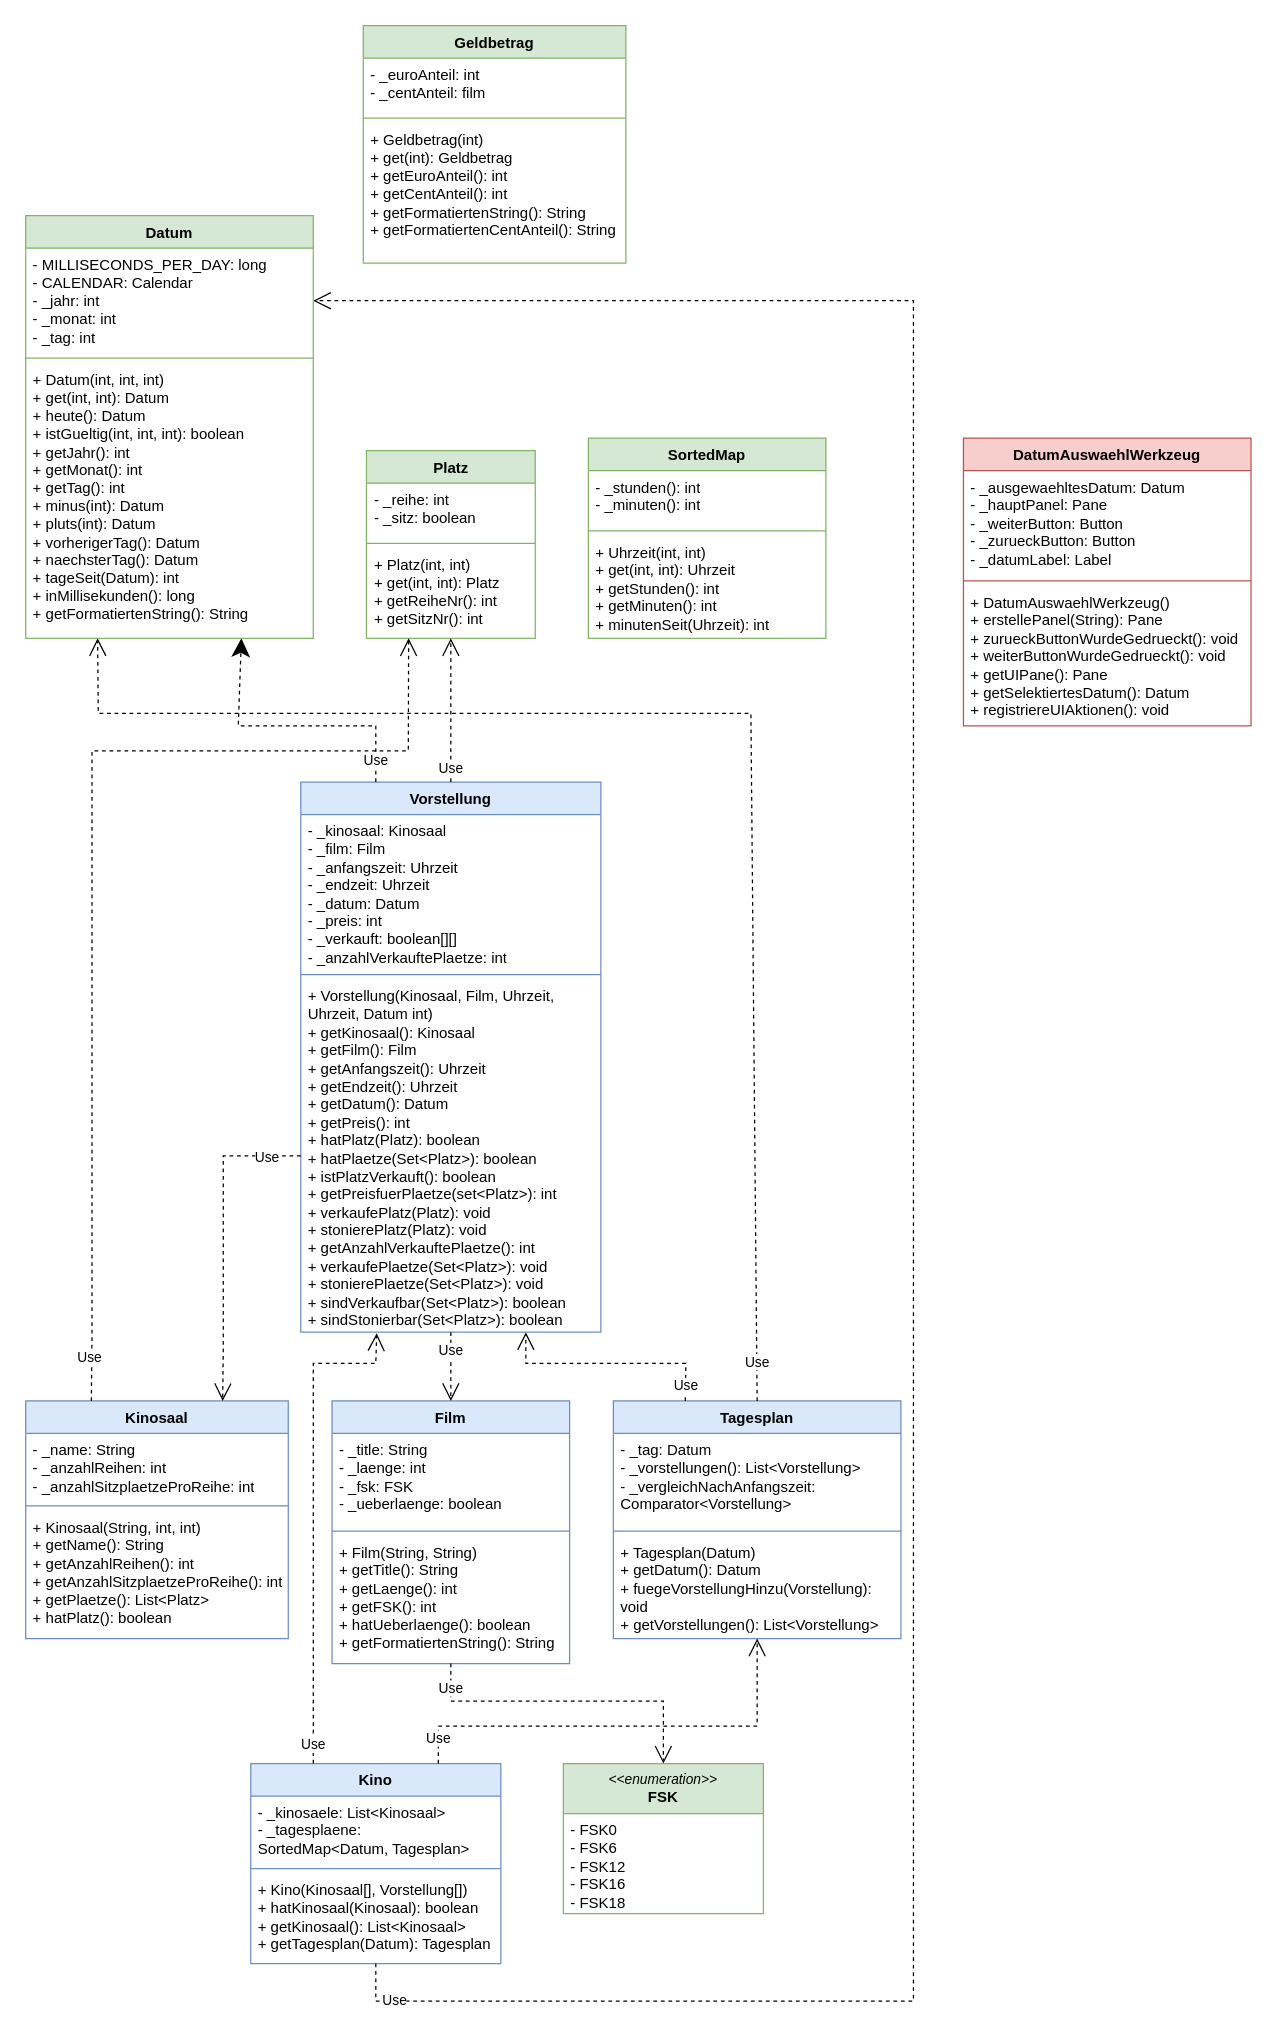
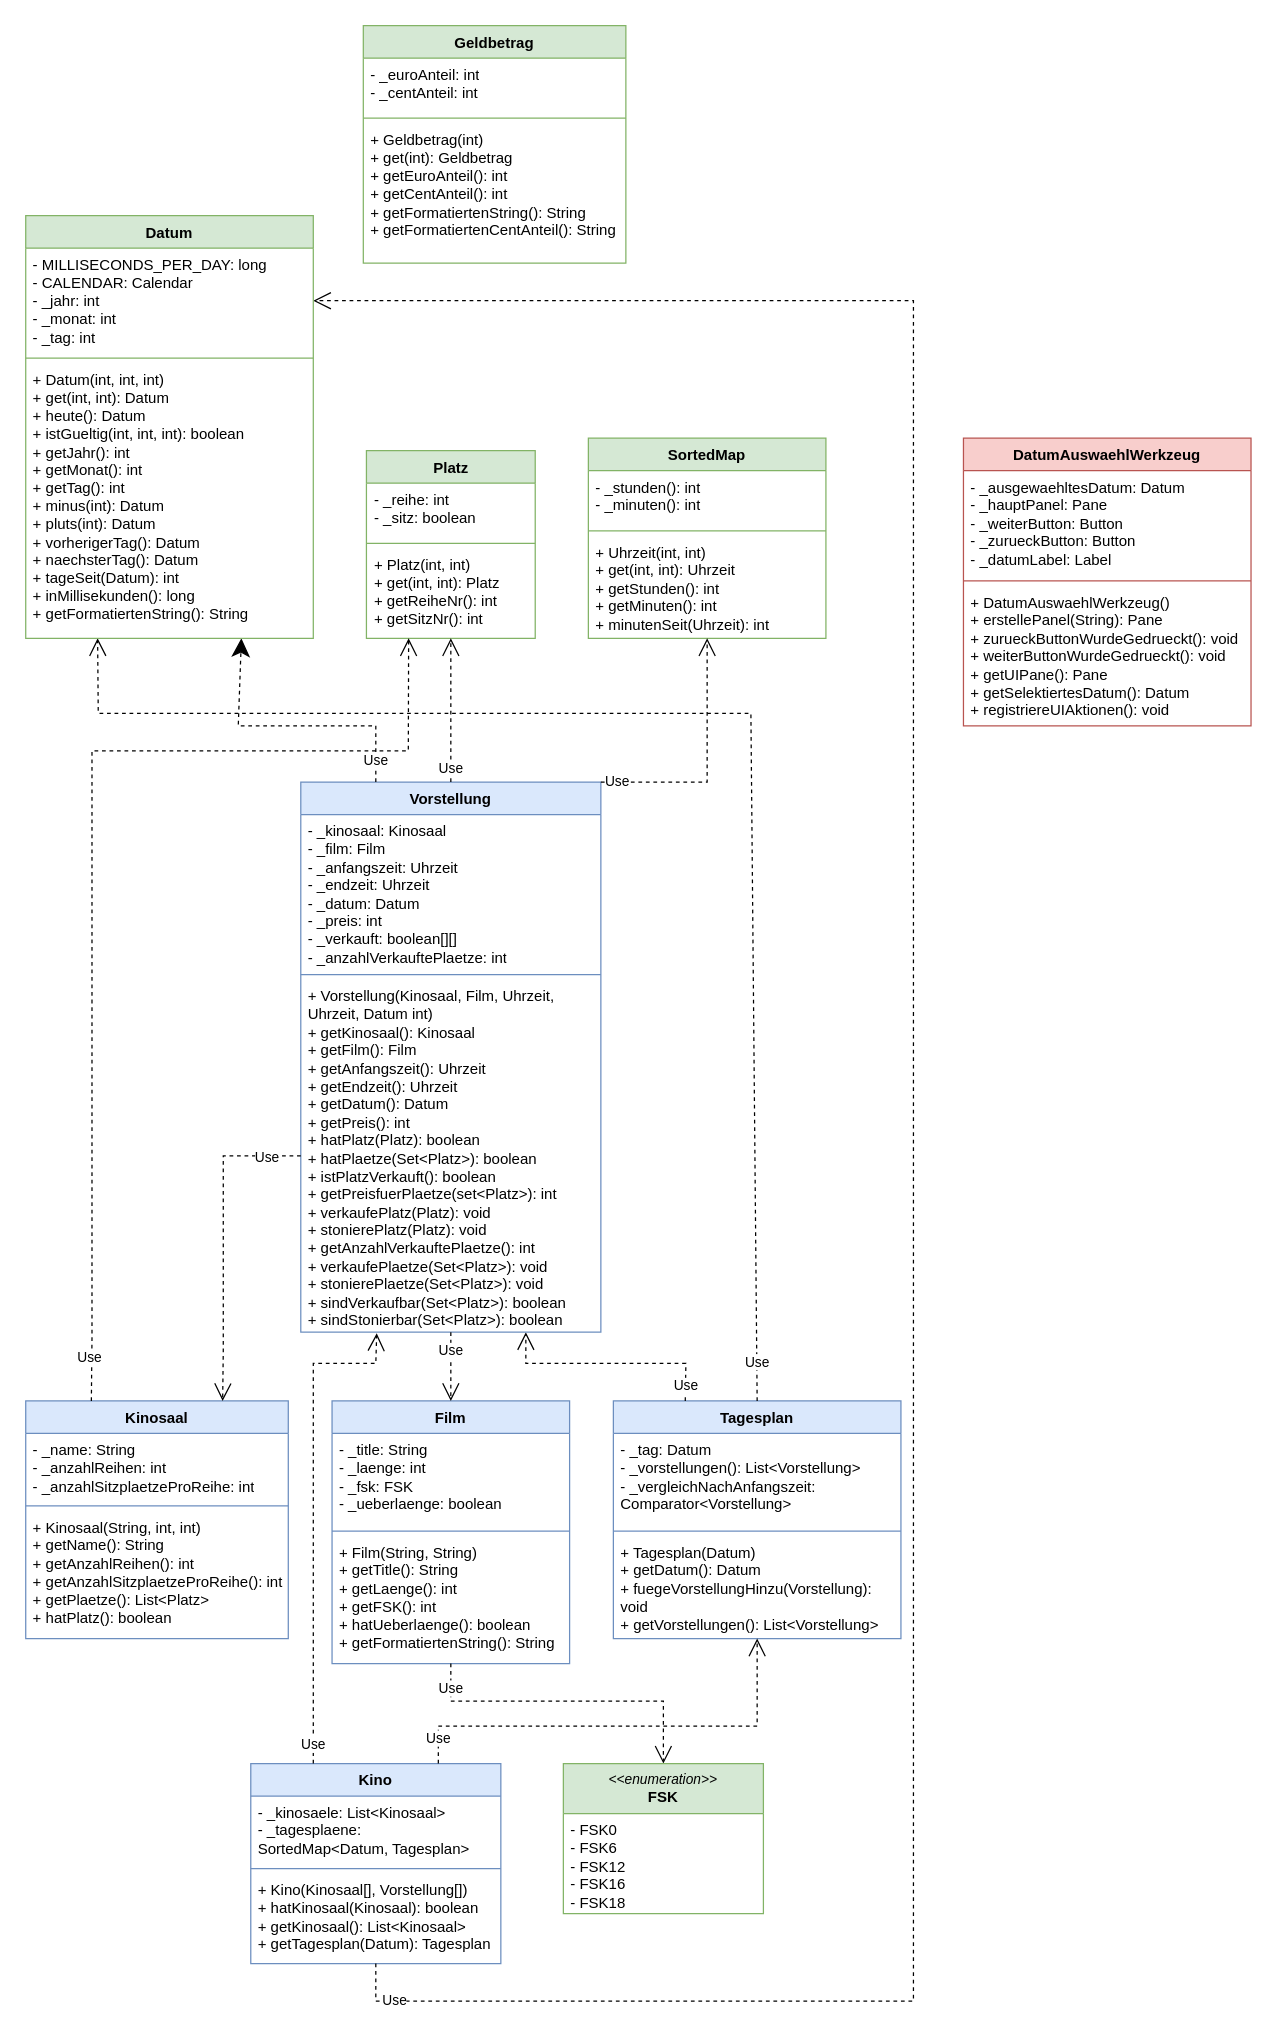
(437, 85) -> (435, 85)
none -> (707, 765)
